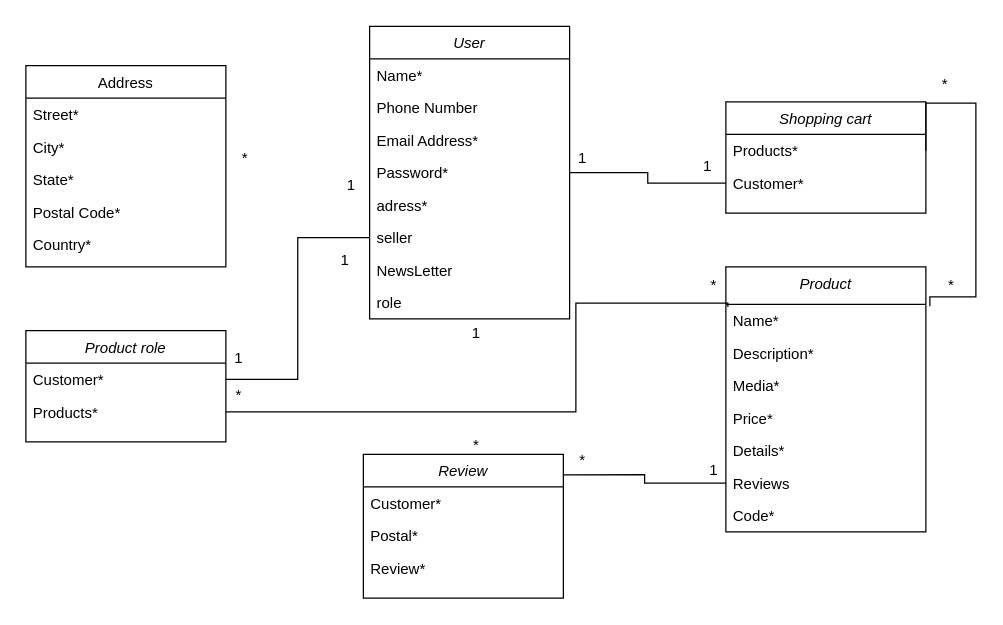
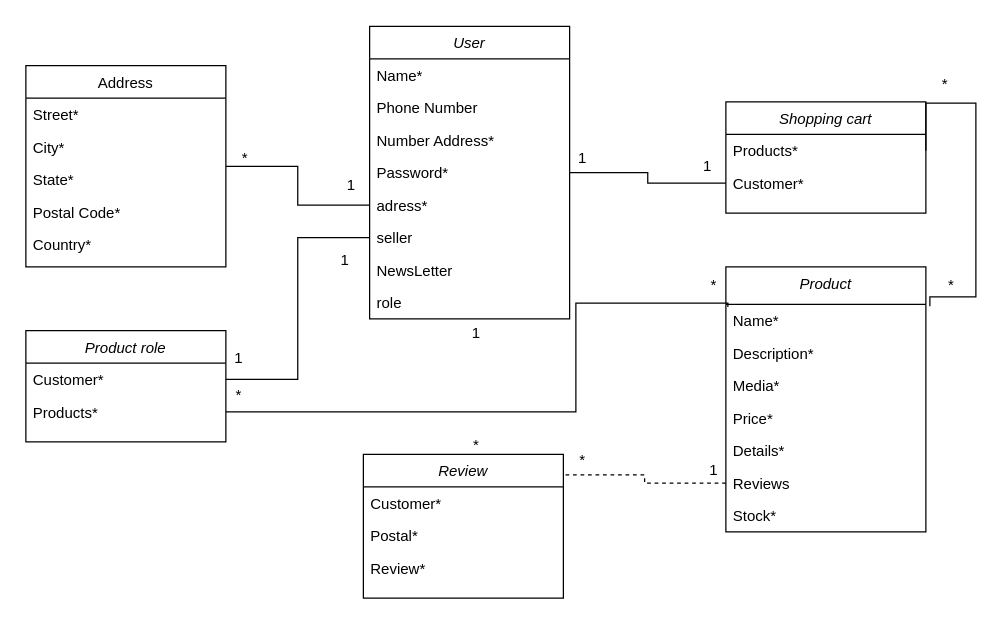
(429, 141) -> (437, 141)
none -> (298, 186)
(644, 478) -> (644, 478)
(754, 516) -> (758, 516)
